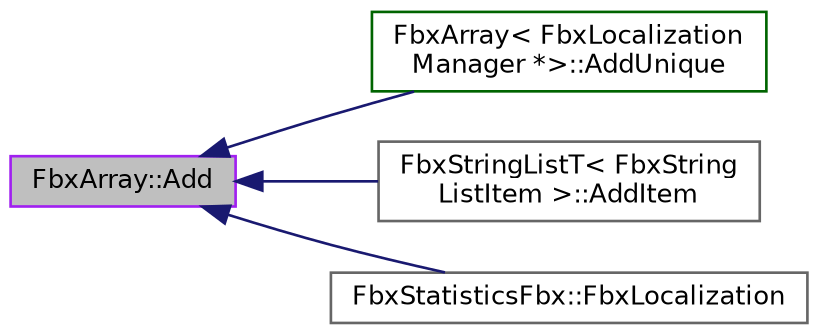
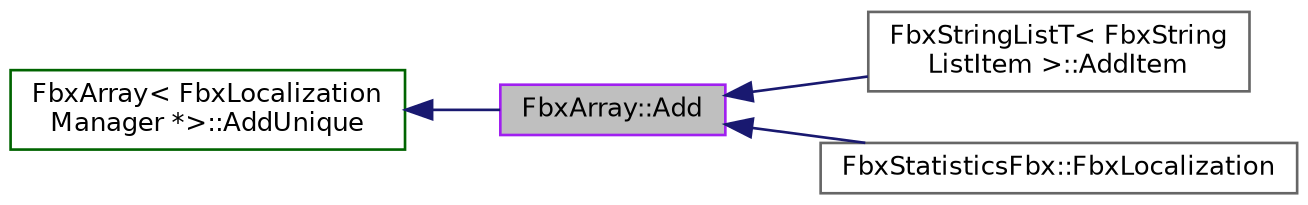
(320, 118) -> (466, 110)
